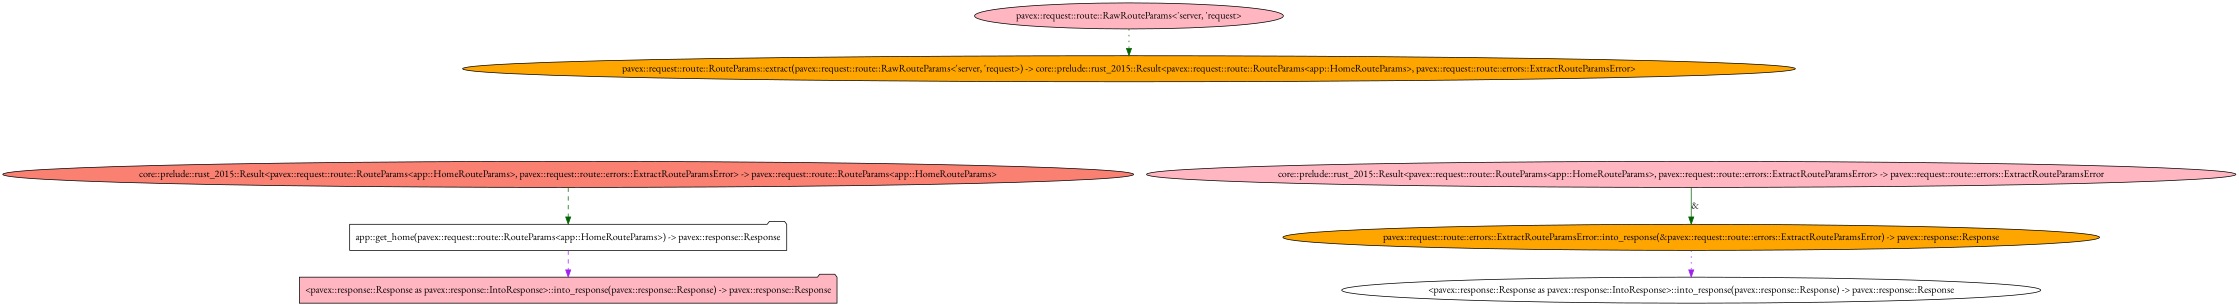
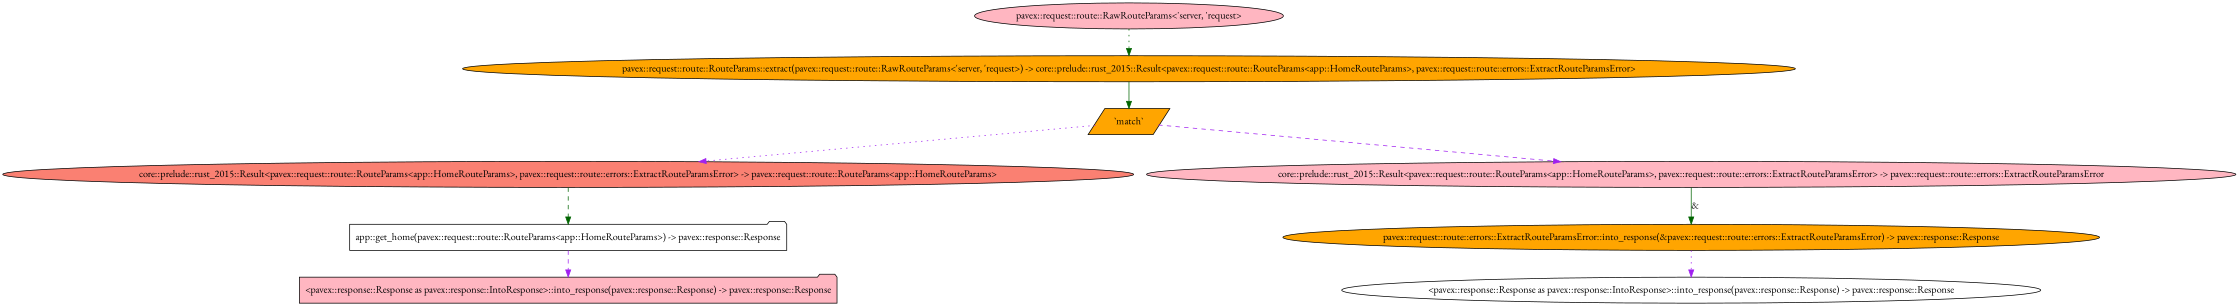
none -> (1129, 122)
